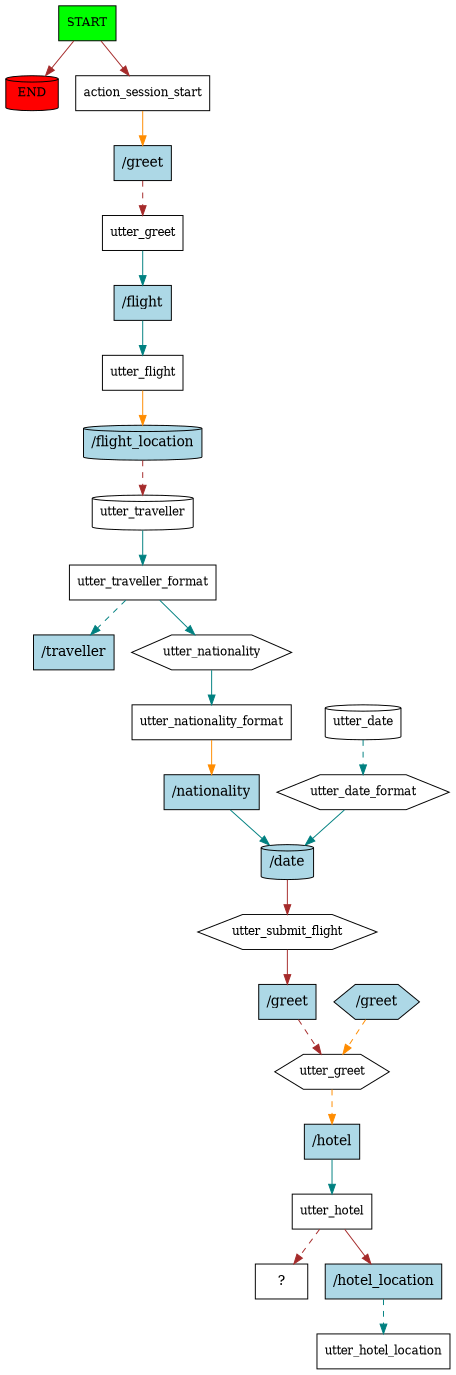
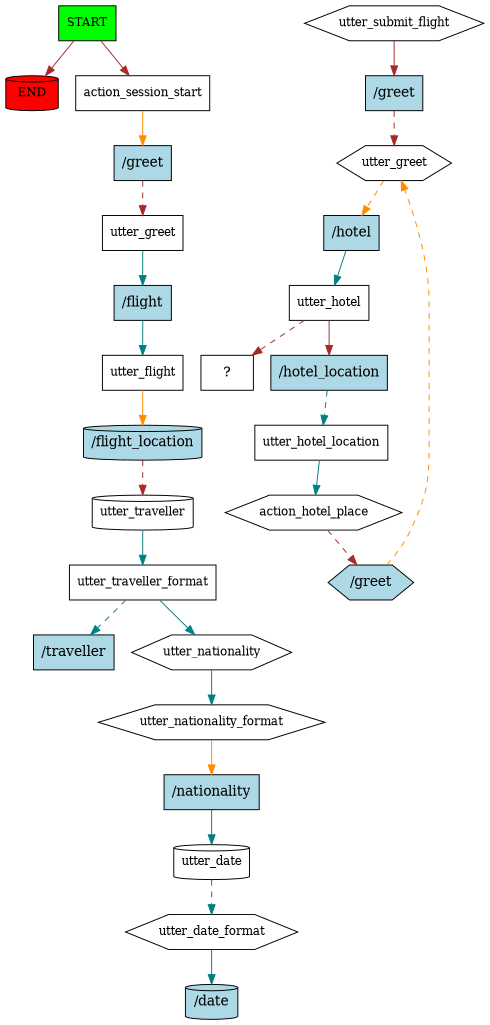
none -> (314, 513)
(212, 722) -> (212, 722)
(246, 824) -> (212, 822)
(287, 892) -> none
